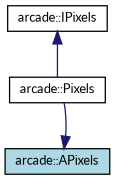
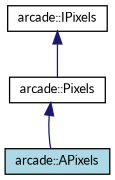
(66, 119) -> (49, 132)
